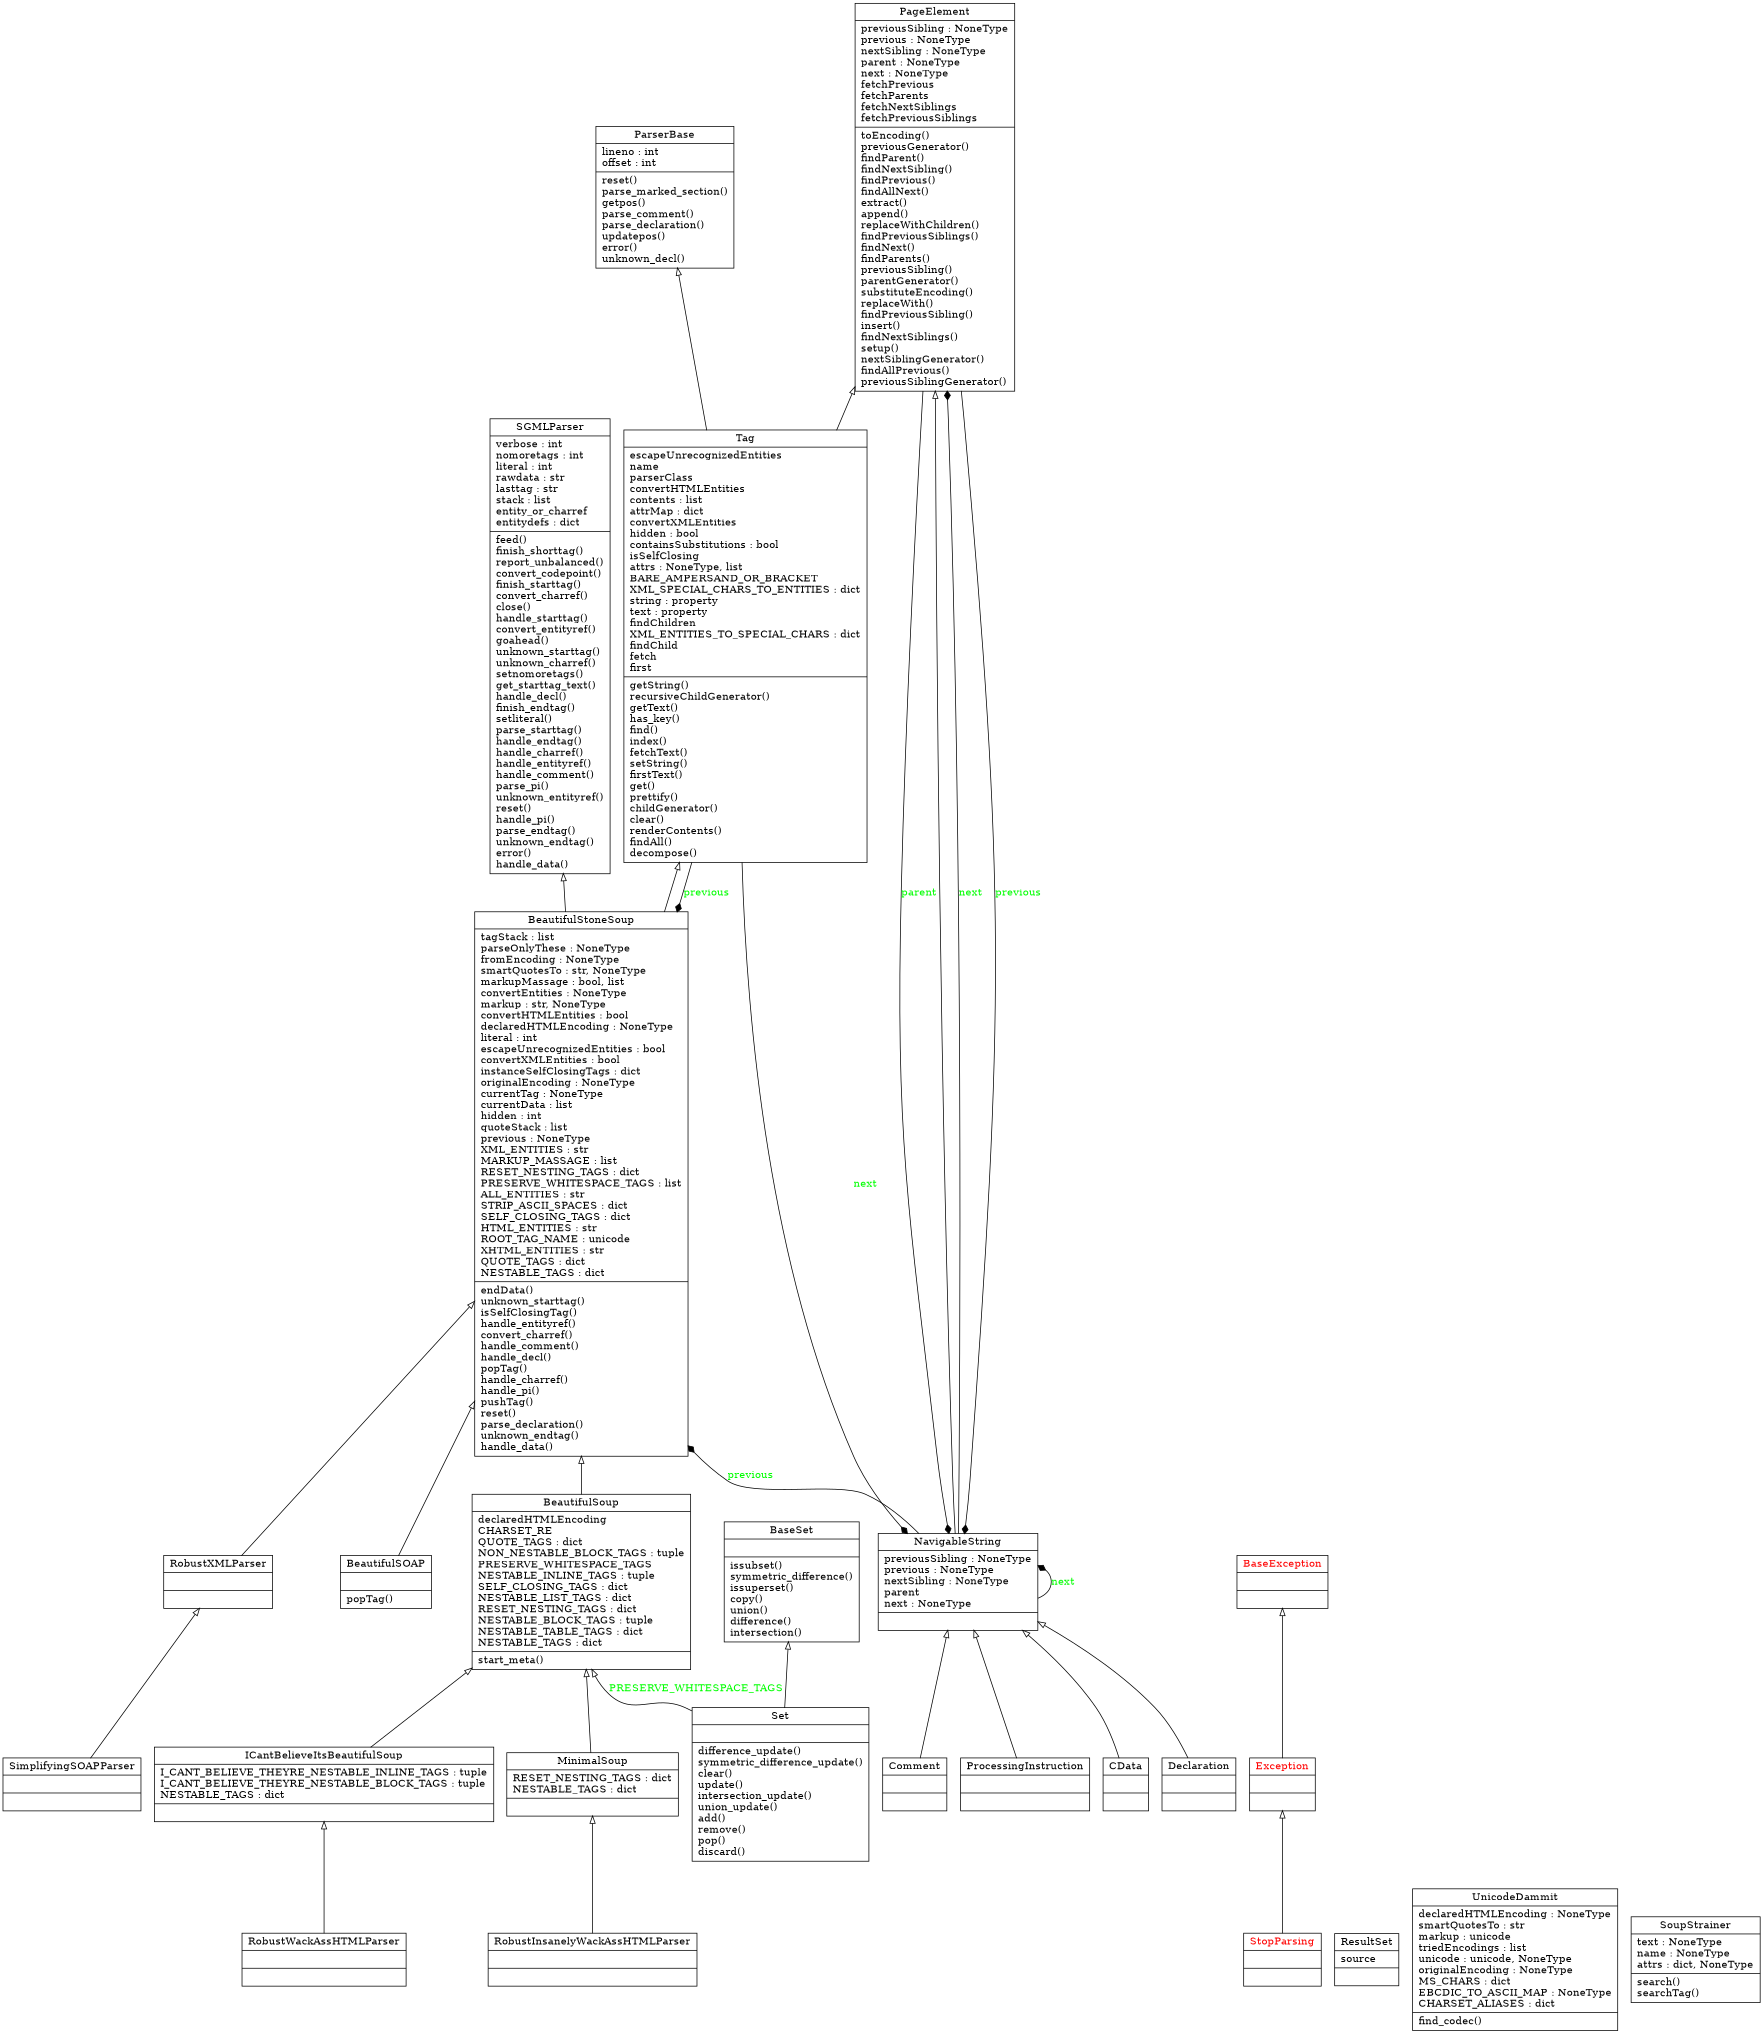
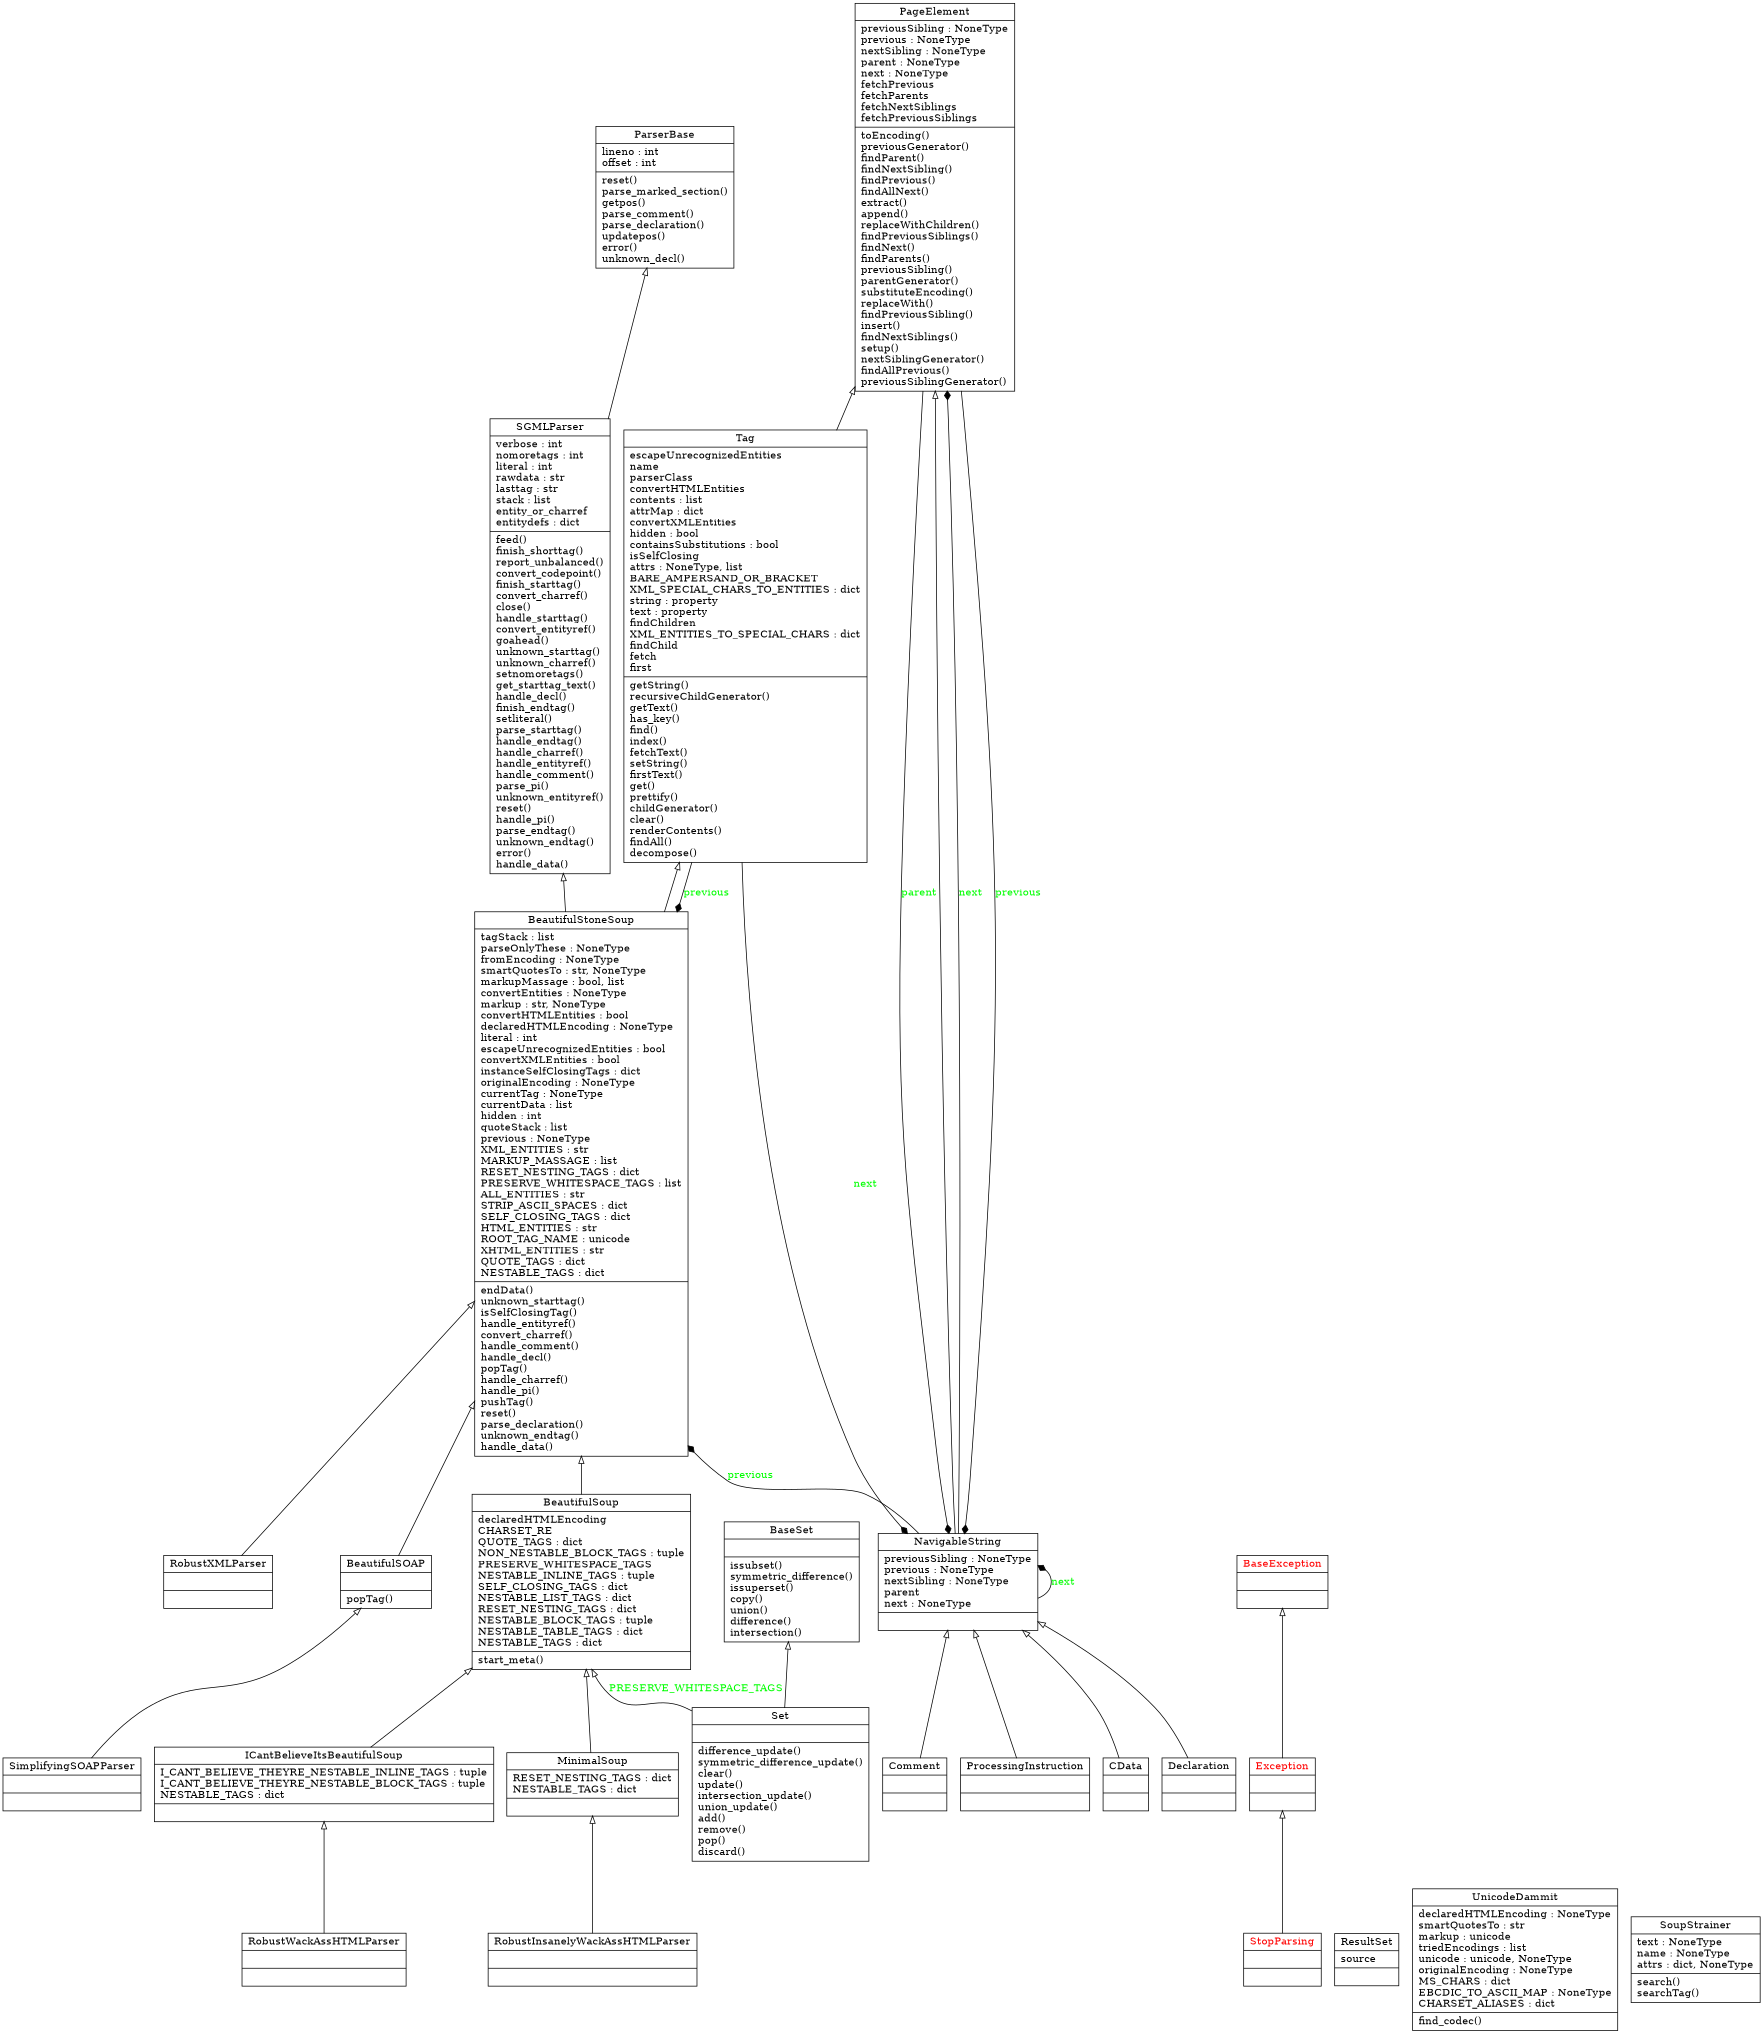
(693, 353) -> (627, 347)
(143, 1686) -> (223, 1686)
